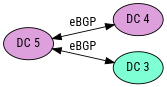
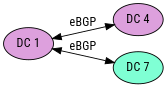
(29, 44) -> (29, 44)
(138, 68) -> (138, 68)
